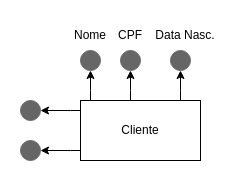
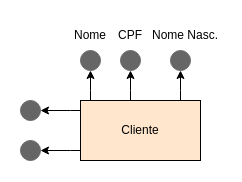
(186, 36) -> (186, 36)
(141, 131) -> (141, 131)
